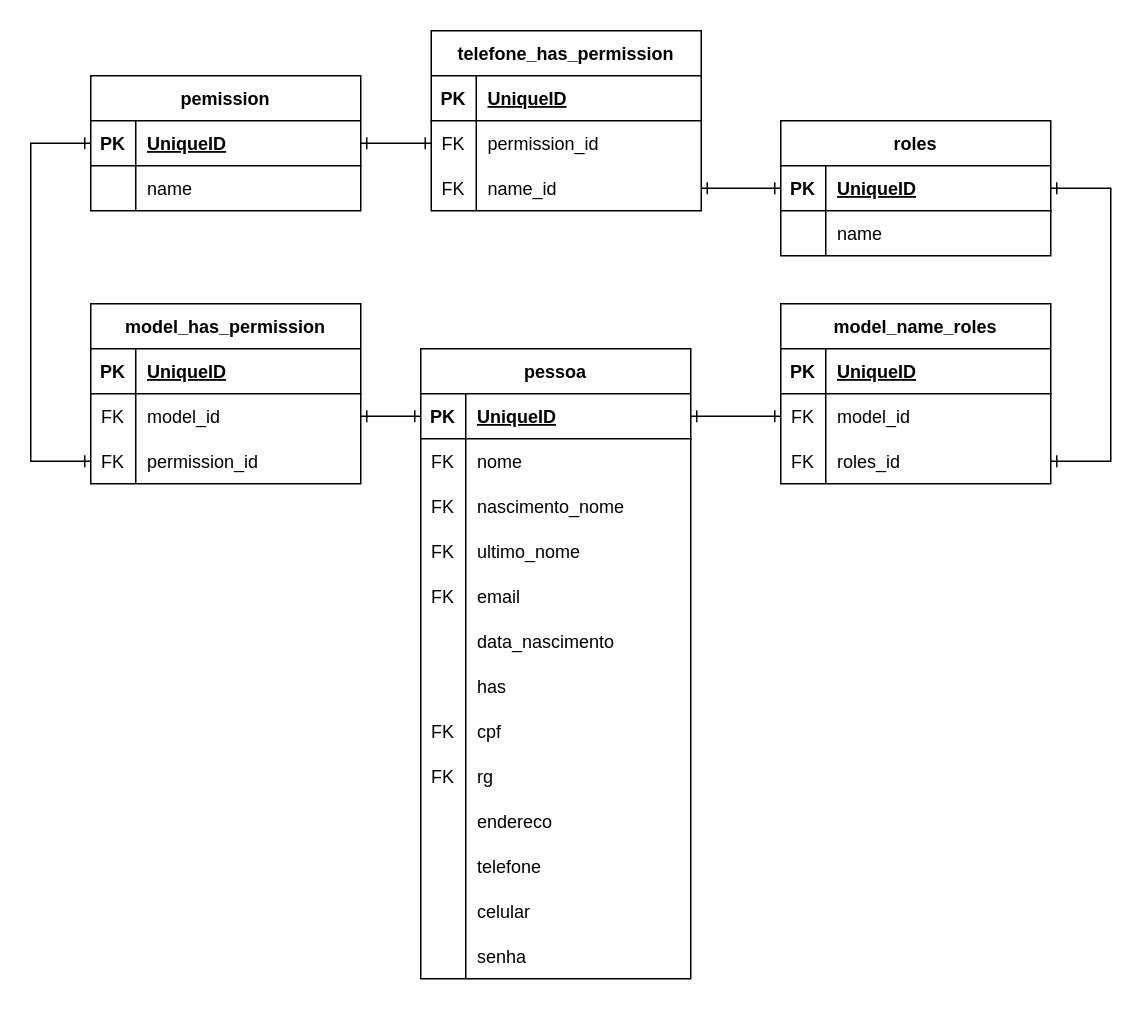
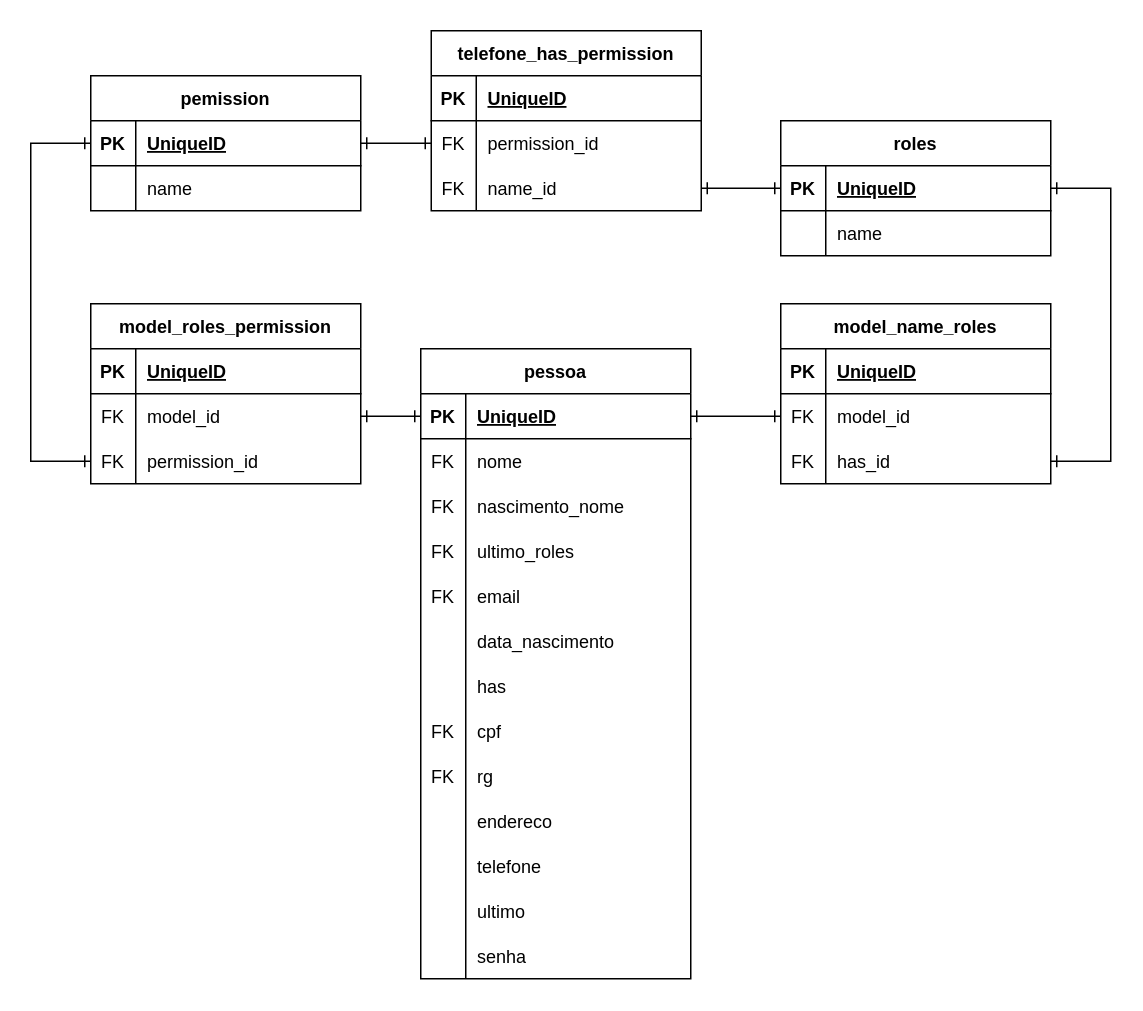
(225, 327) -> (225, 327)
(873, 462) -> (865, 462)
(528, 552) -> (530, 552)
(508, 912) -> (503, 912)
